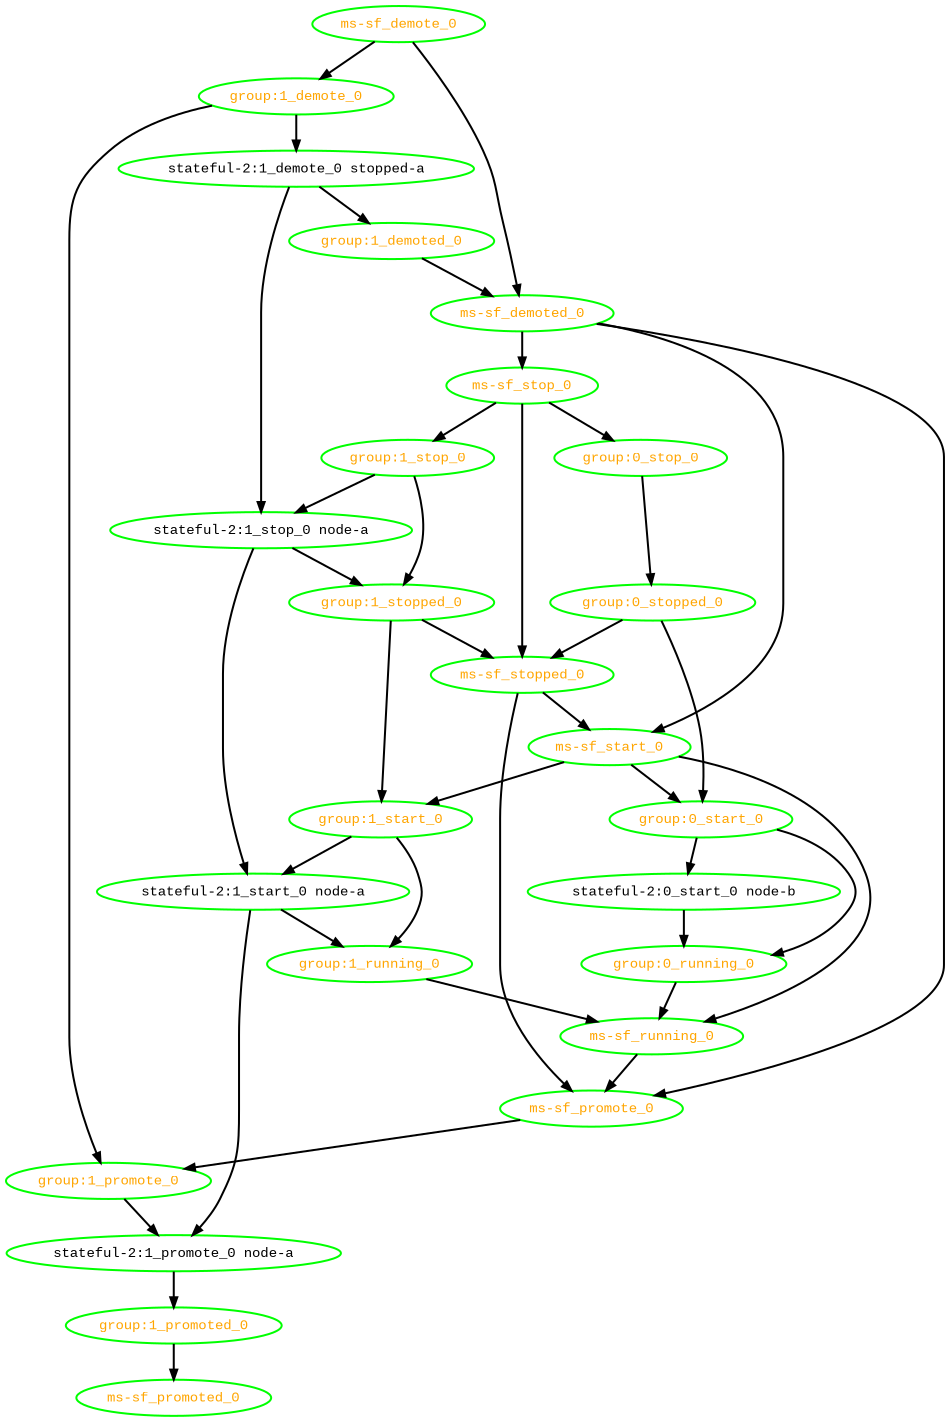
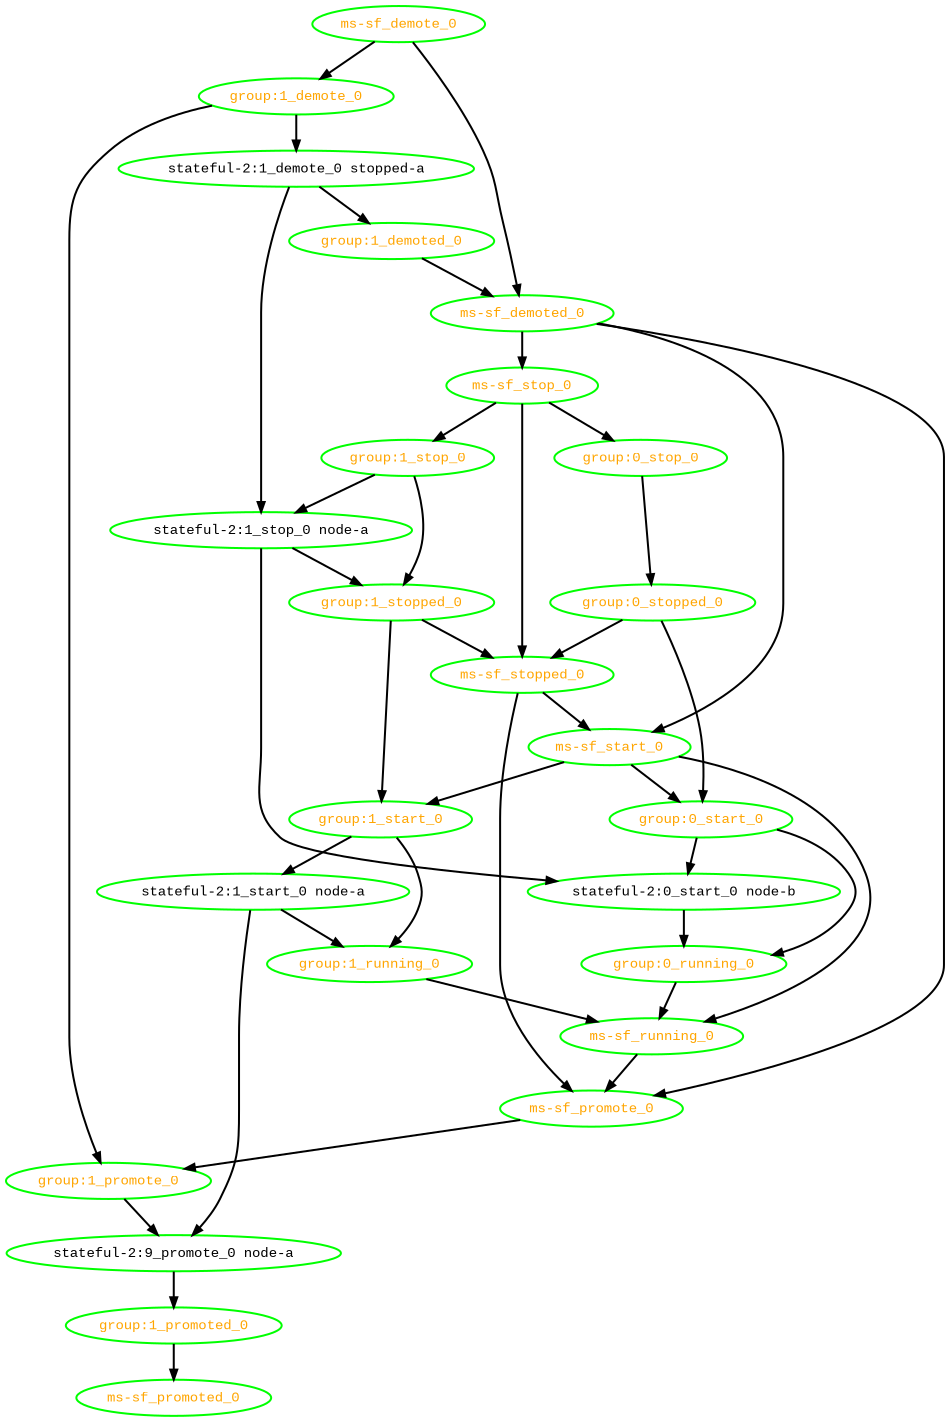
(223, 705) -> (272, 828)
(174, 1253) -> (174, 1253)
